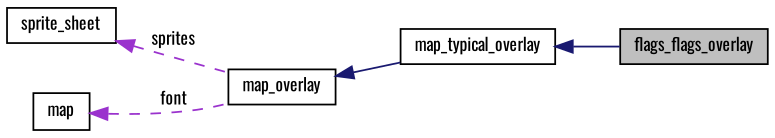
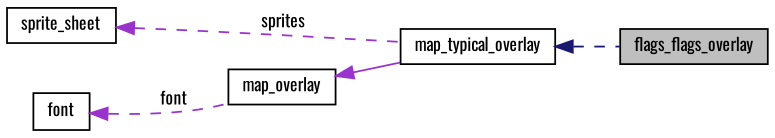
(597, 47) -> (597, 47)
(181, 59) -> (267, 34)
(377, 67) -> (377, 67)
(61, 112) -> (61, 112)
